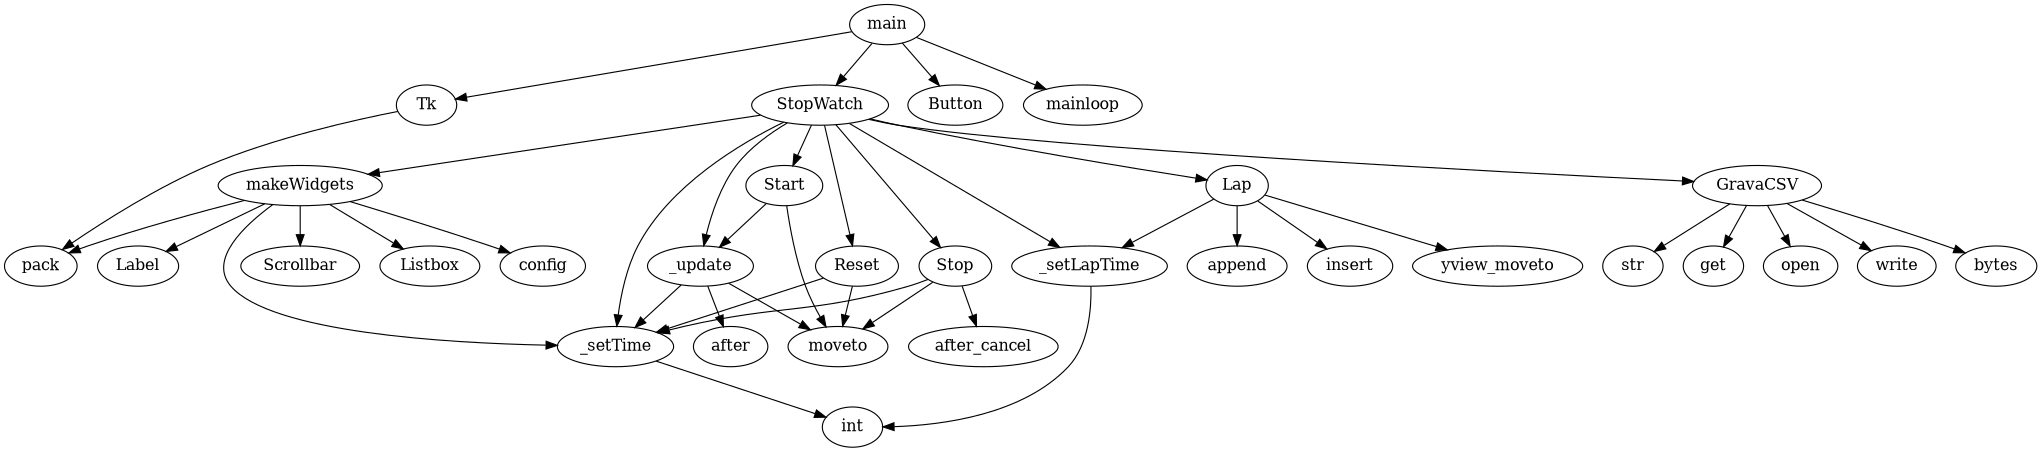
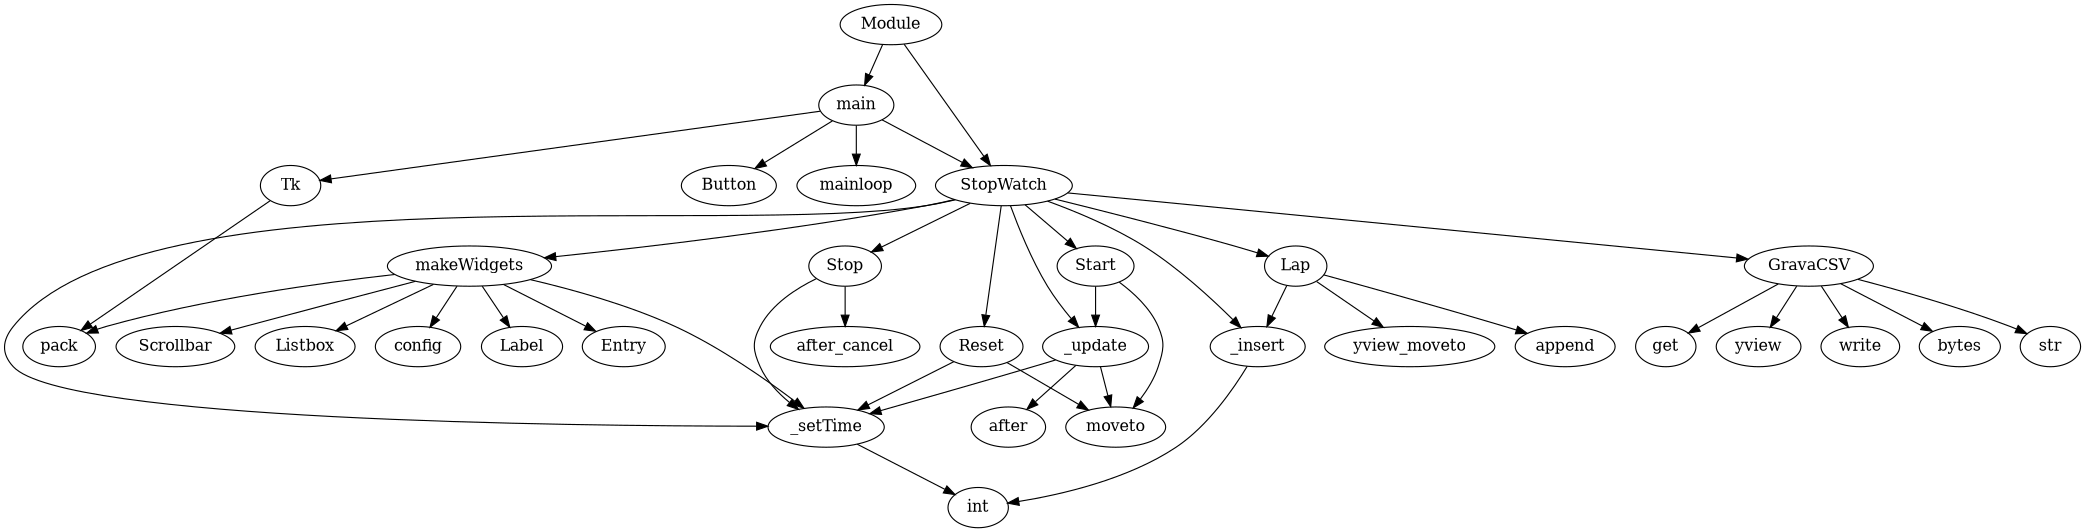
none -> (891, 25)
(1090, 266) -> (1258, 347)
(1350, 266) -> none
(1801, 266) -> (1759, 347)
(903, 302) -> none
none -> (624, 347)
